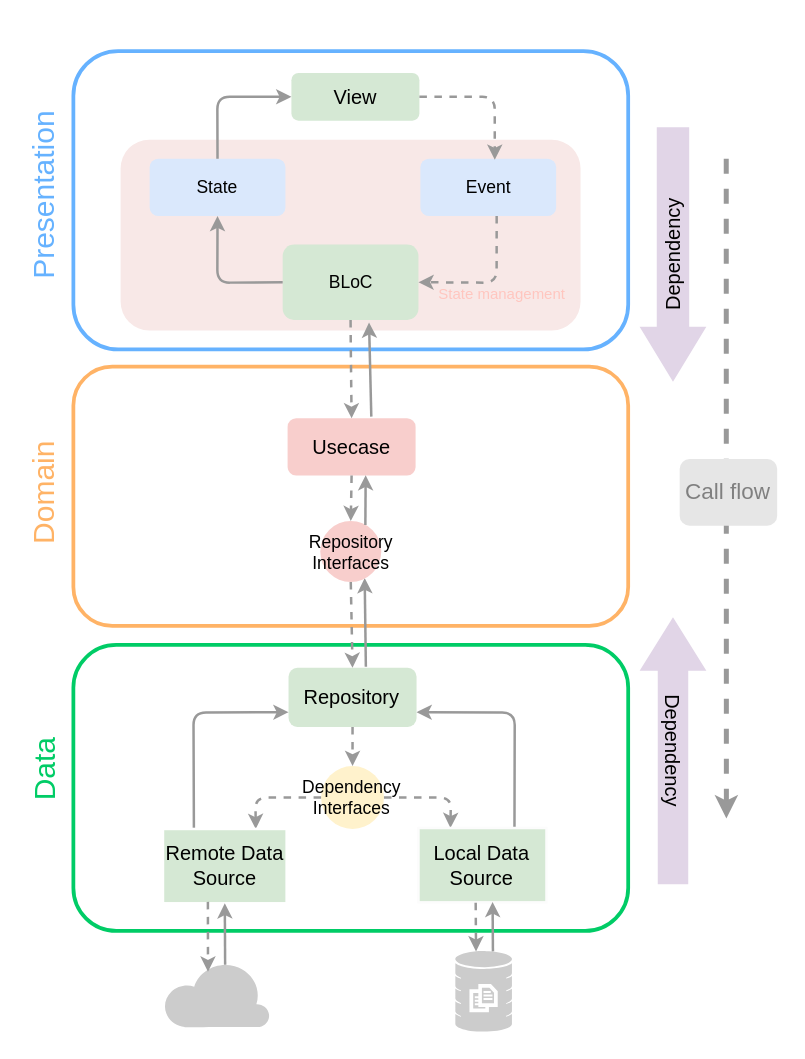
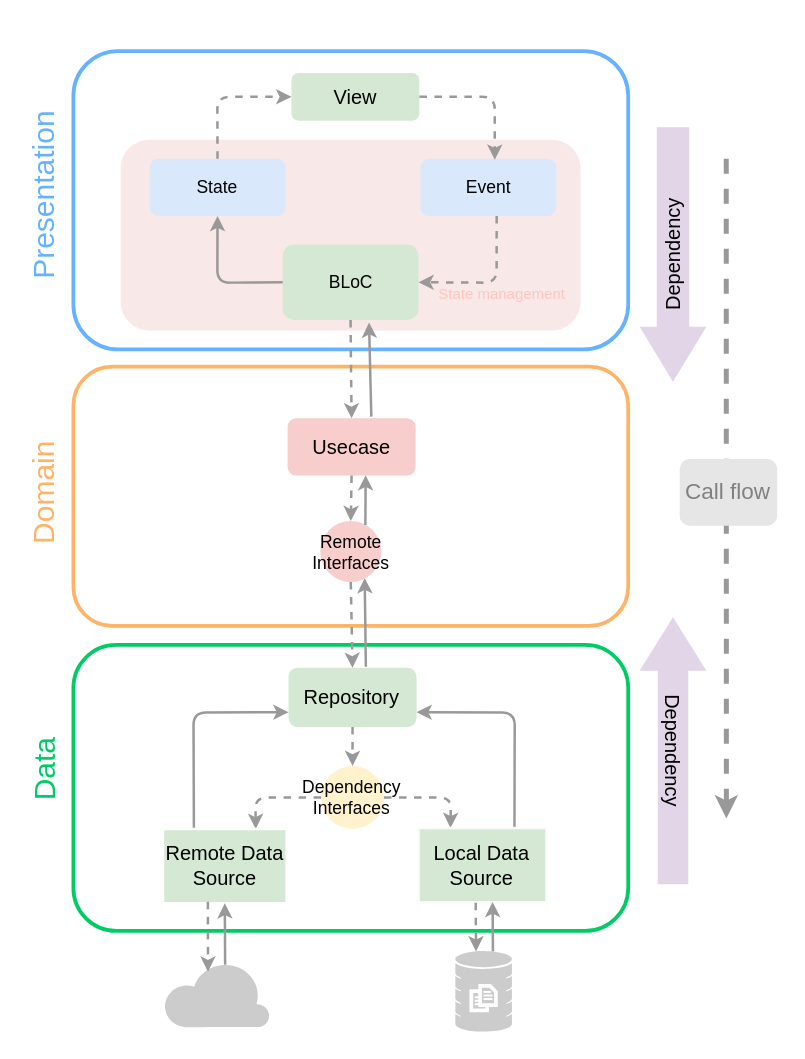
(226, 97) -> (226, 97)
(351, 552) -> (351, 552)
